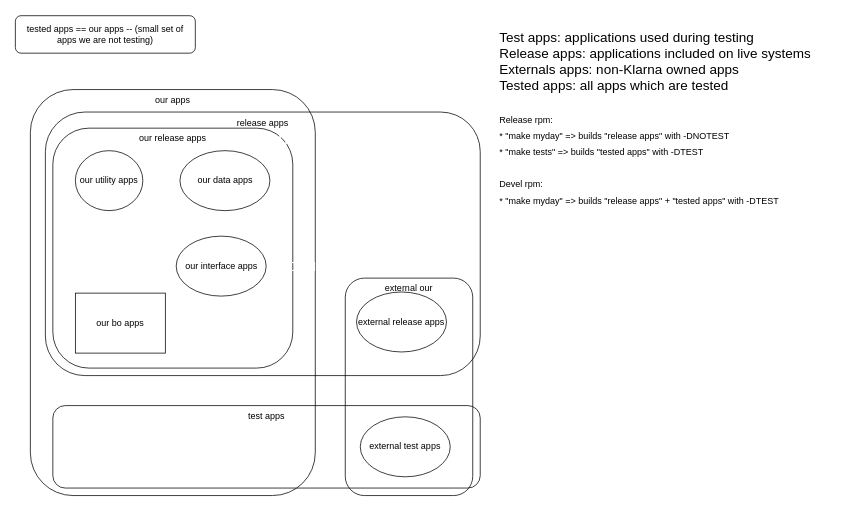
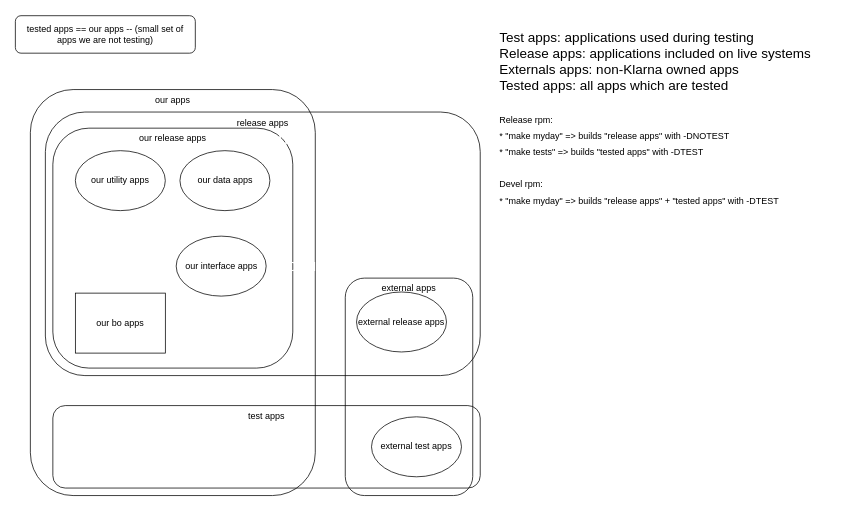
(109, 180) -> (120, 180)
(409, 289) -> (409, 289)
(405, 447) -> (417, 447)
